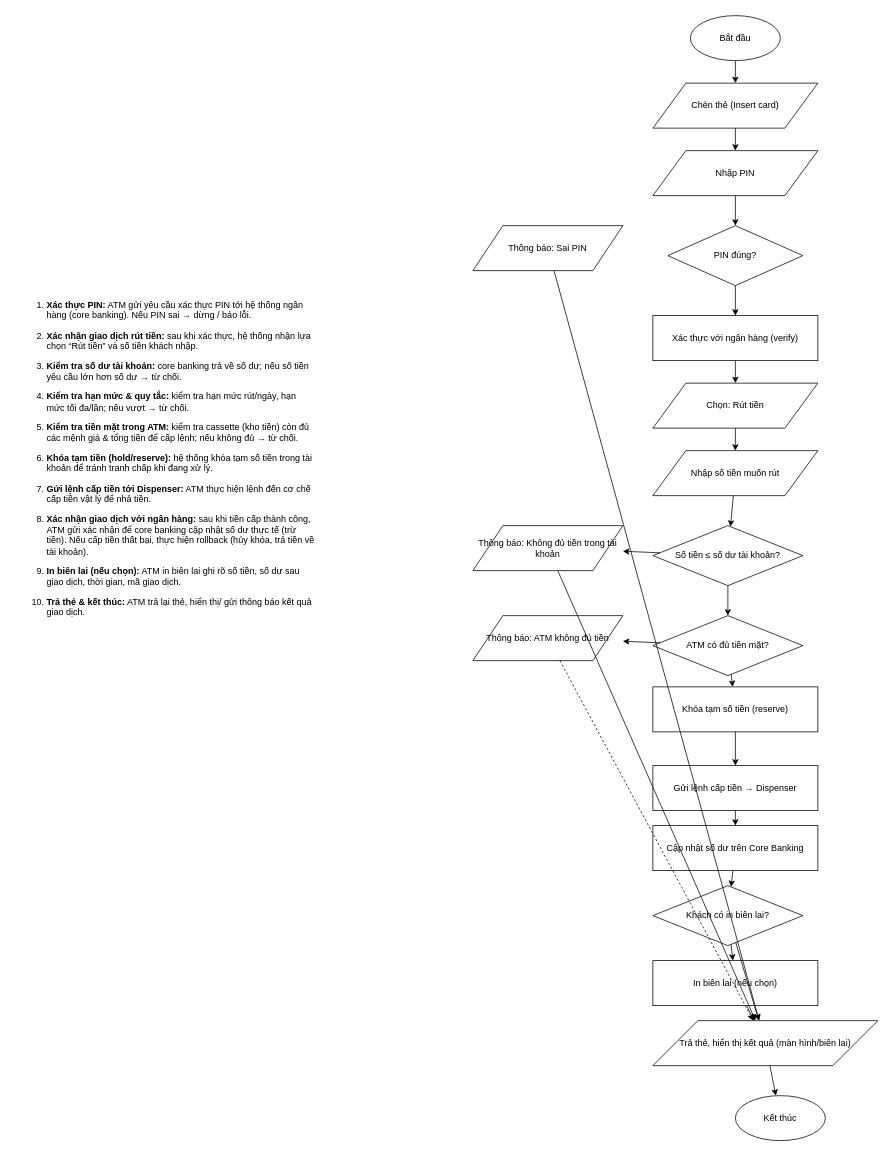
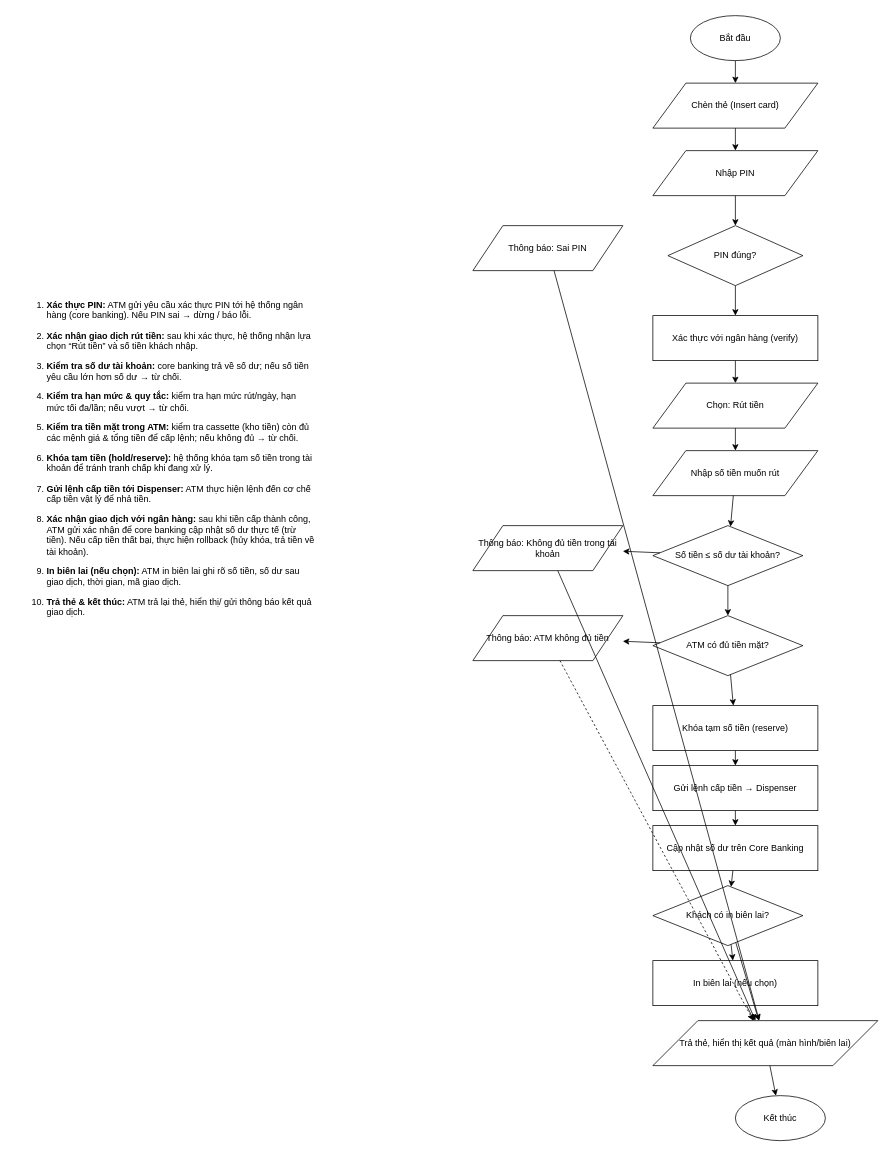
(735, 709) -> (735, 728)
